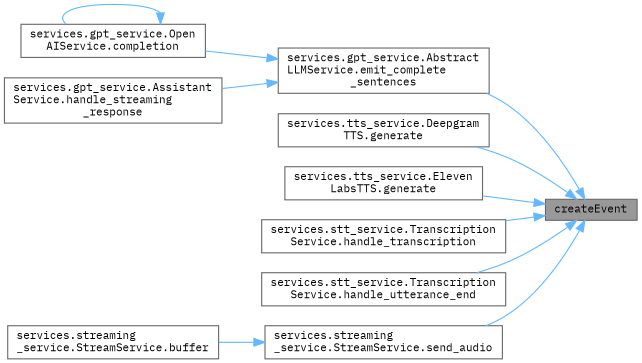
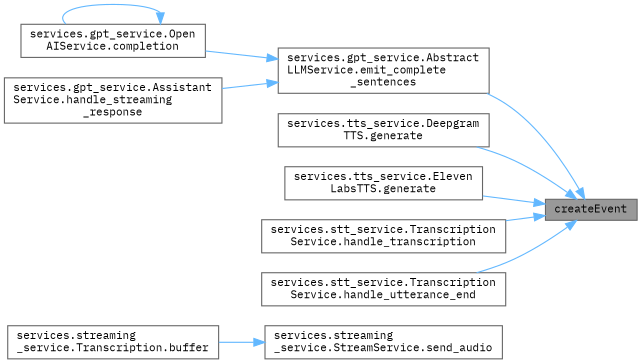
(540, 286) -> none
(113, 342) -> (113, 342)
